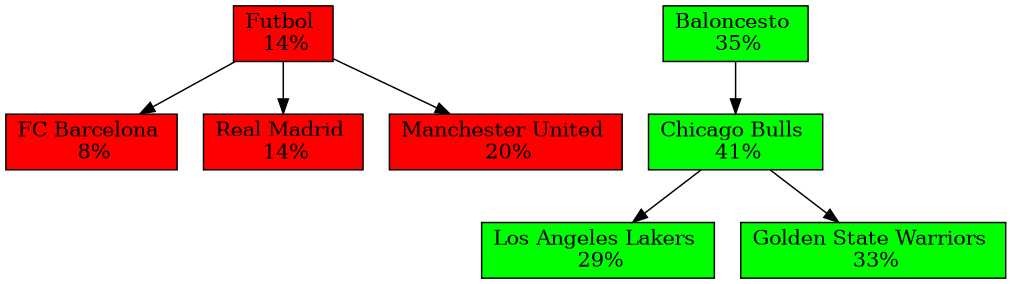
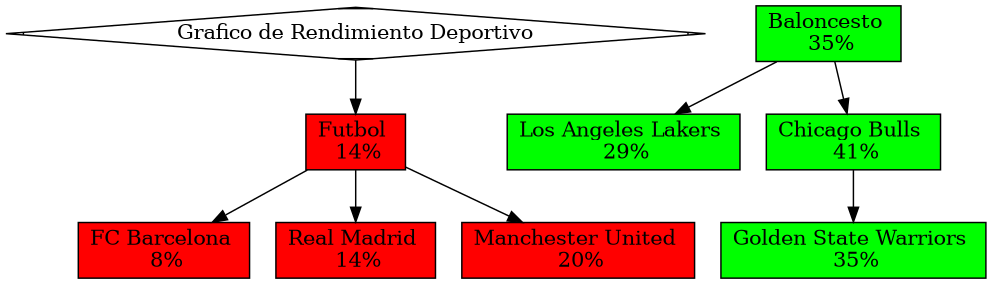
none -> (356, 34)
(673, 192) -> (733, 84)
(873, 250) -> (853, 250)
